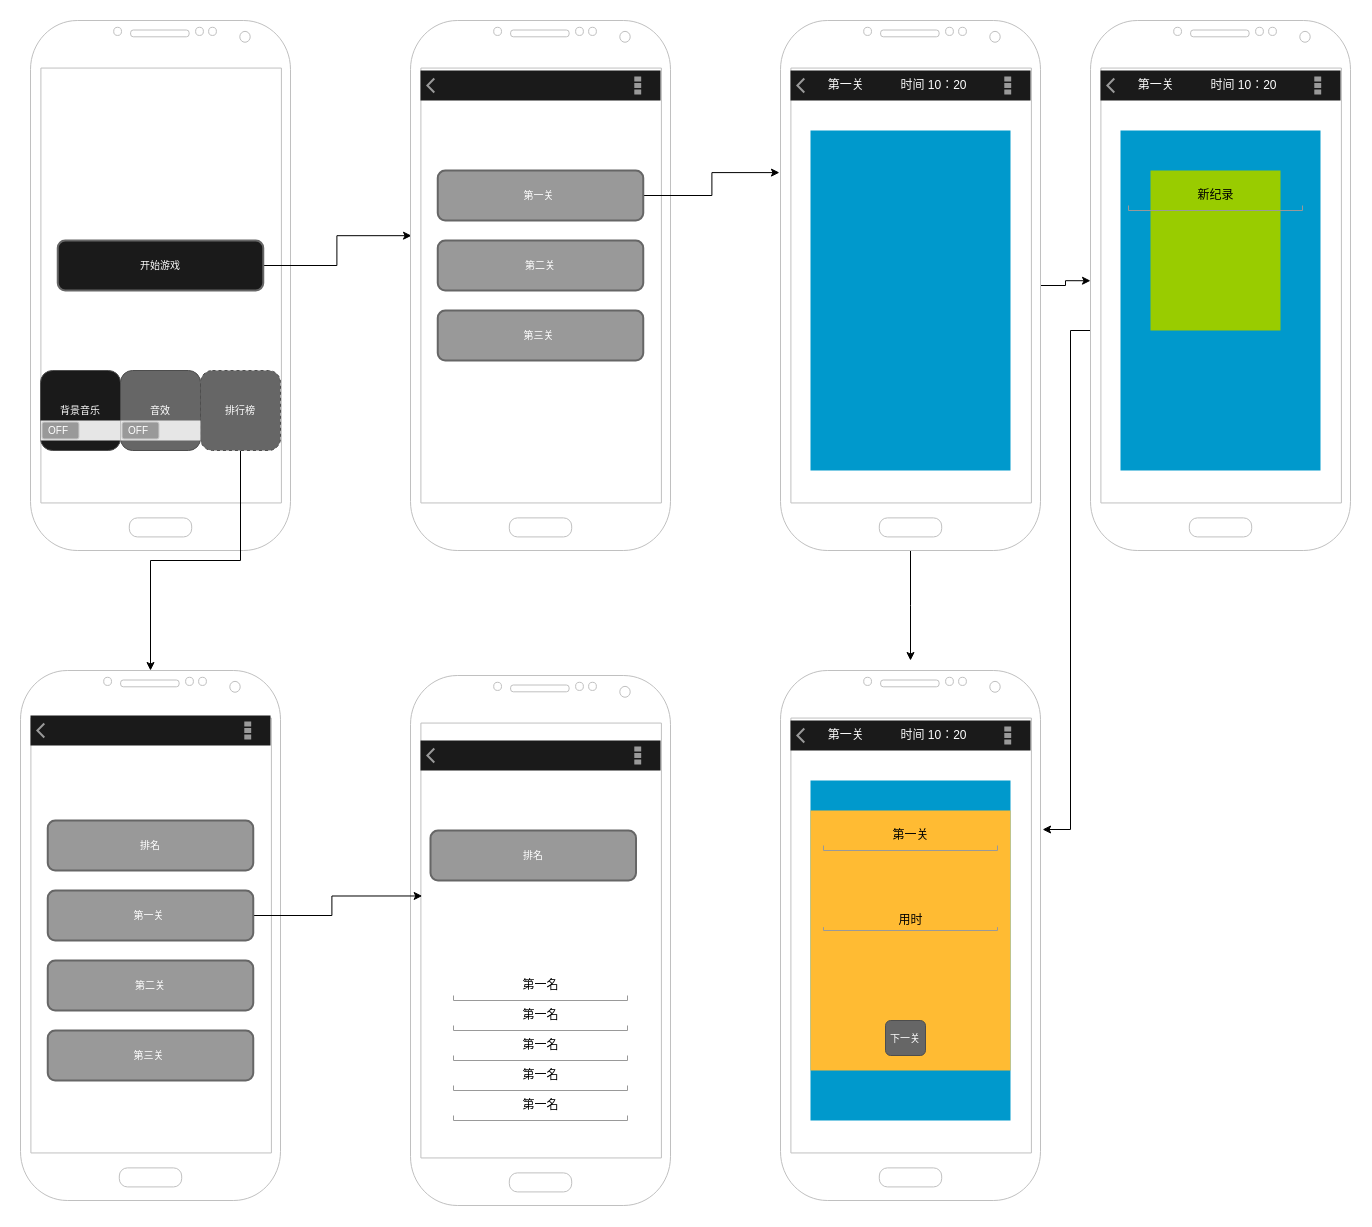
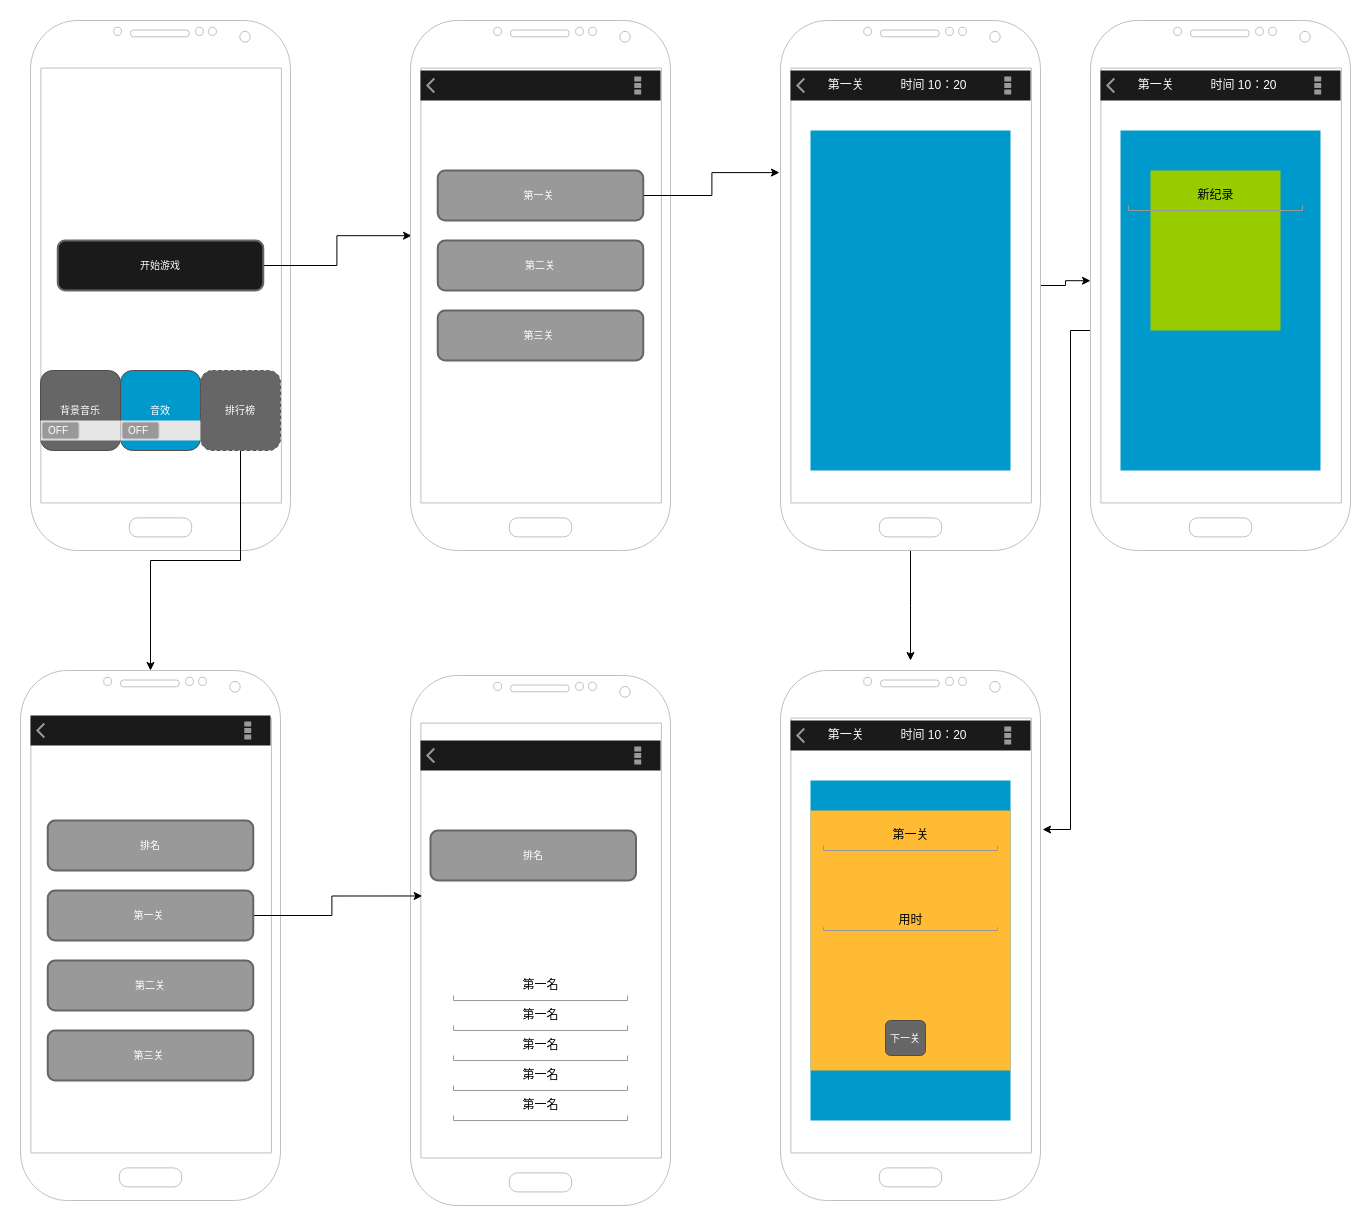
(81, 411) -> (81, 411)
(161, 411) -> (161, 411)
